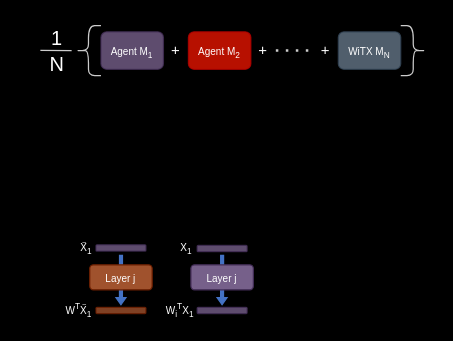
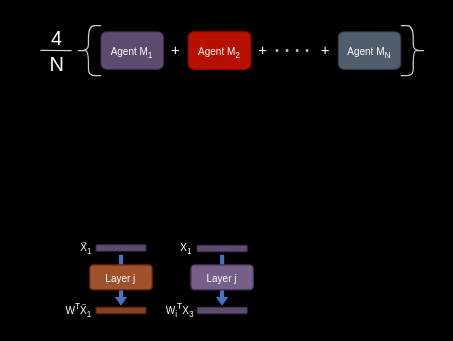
(57, 38) -> (57, 38)
(369, 51) -> (369, 51)
(180, 309) -> (180, 309)
